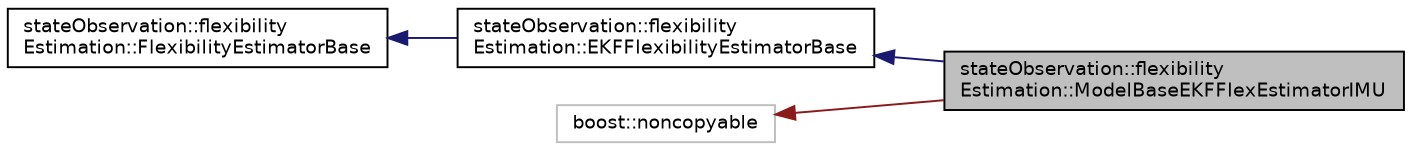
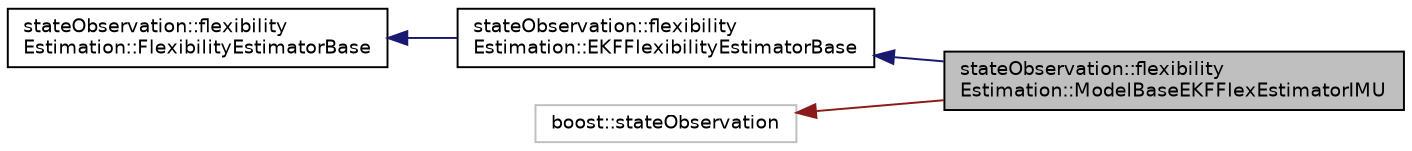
(666, 124) -> (666, 124)
